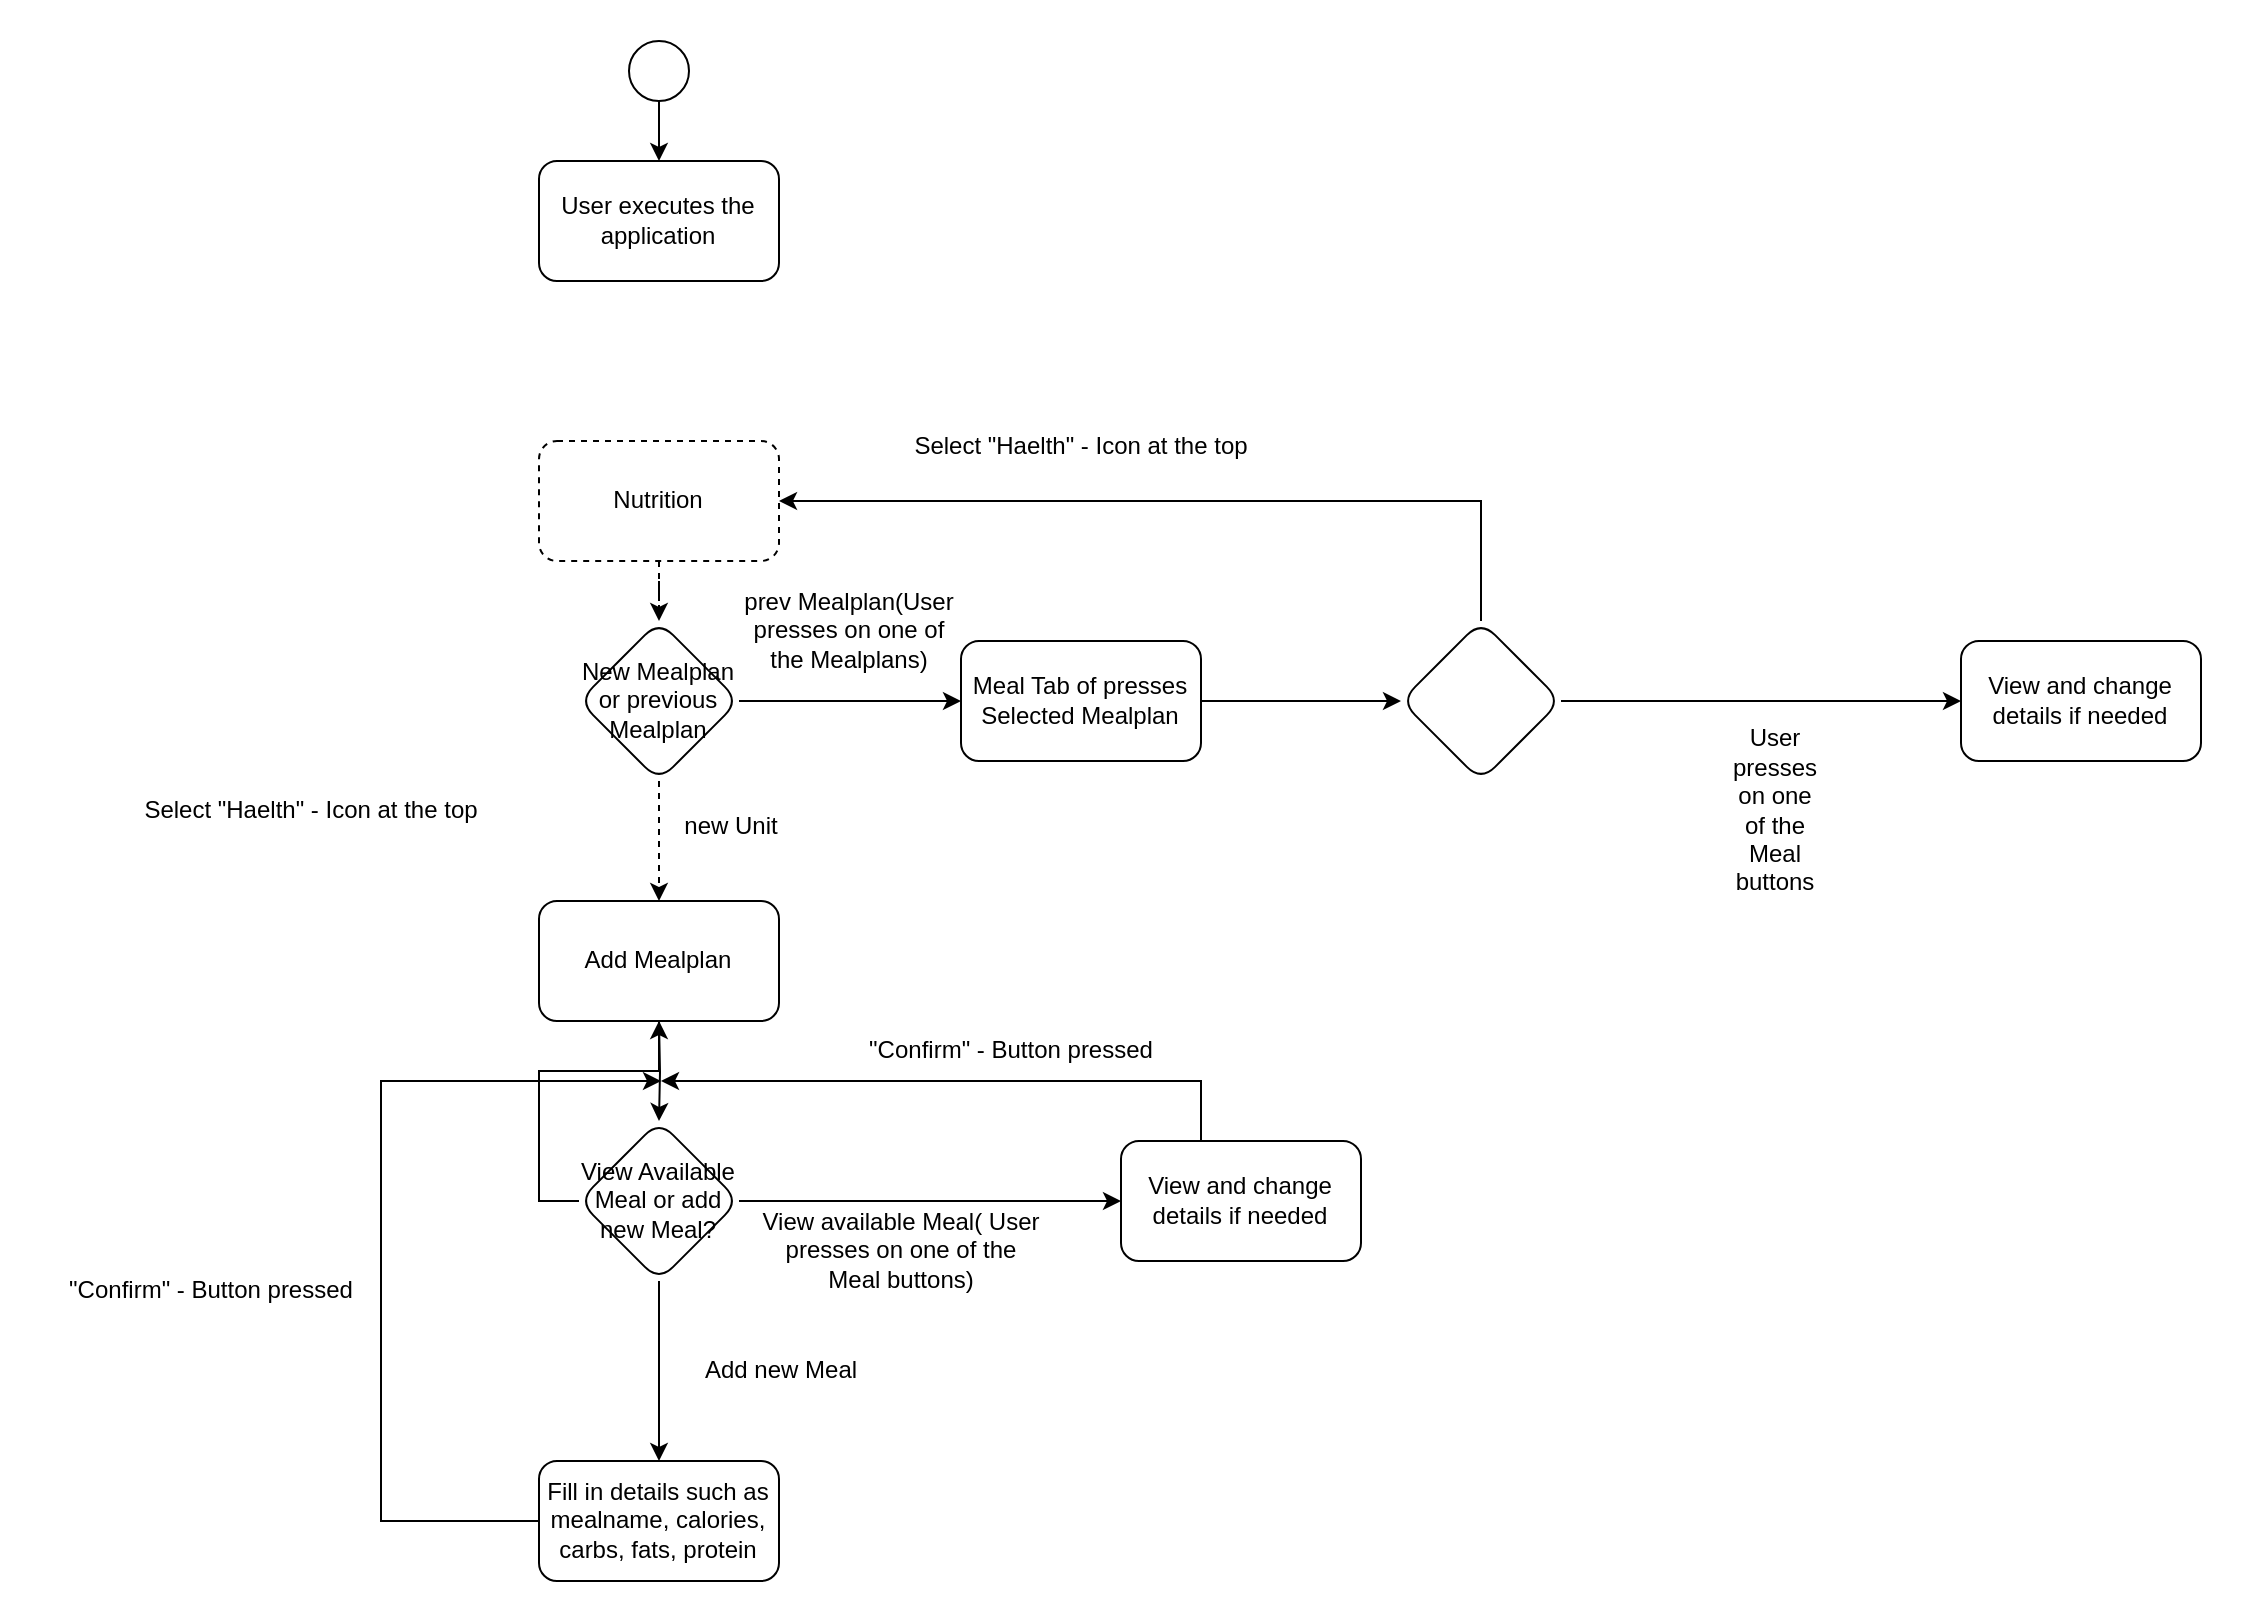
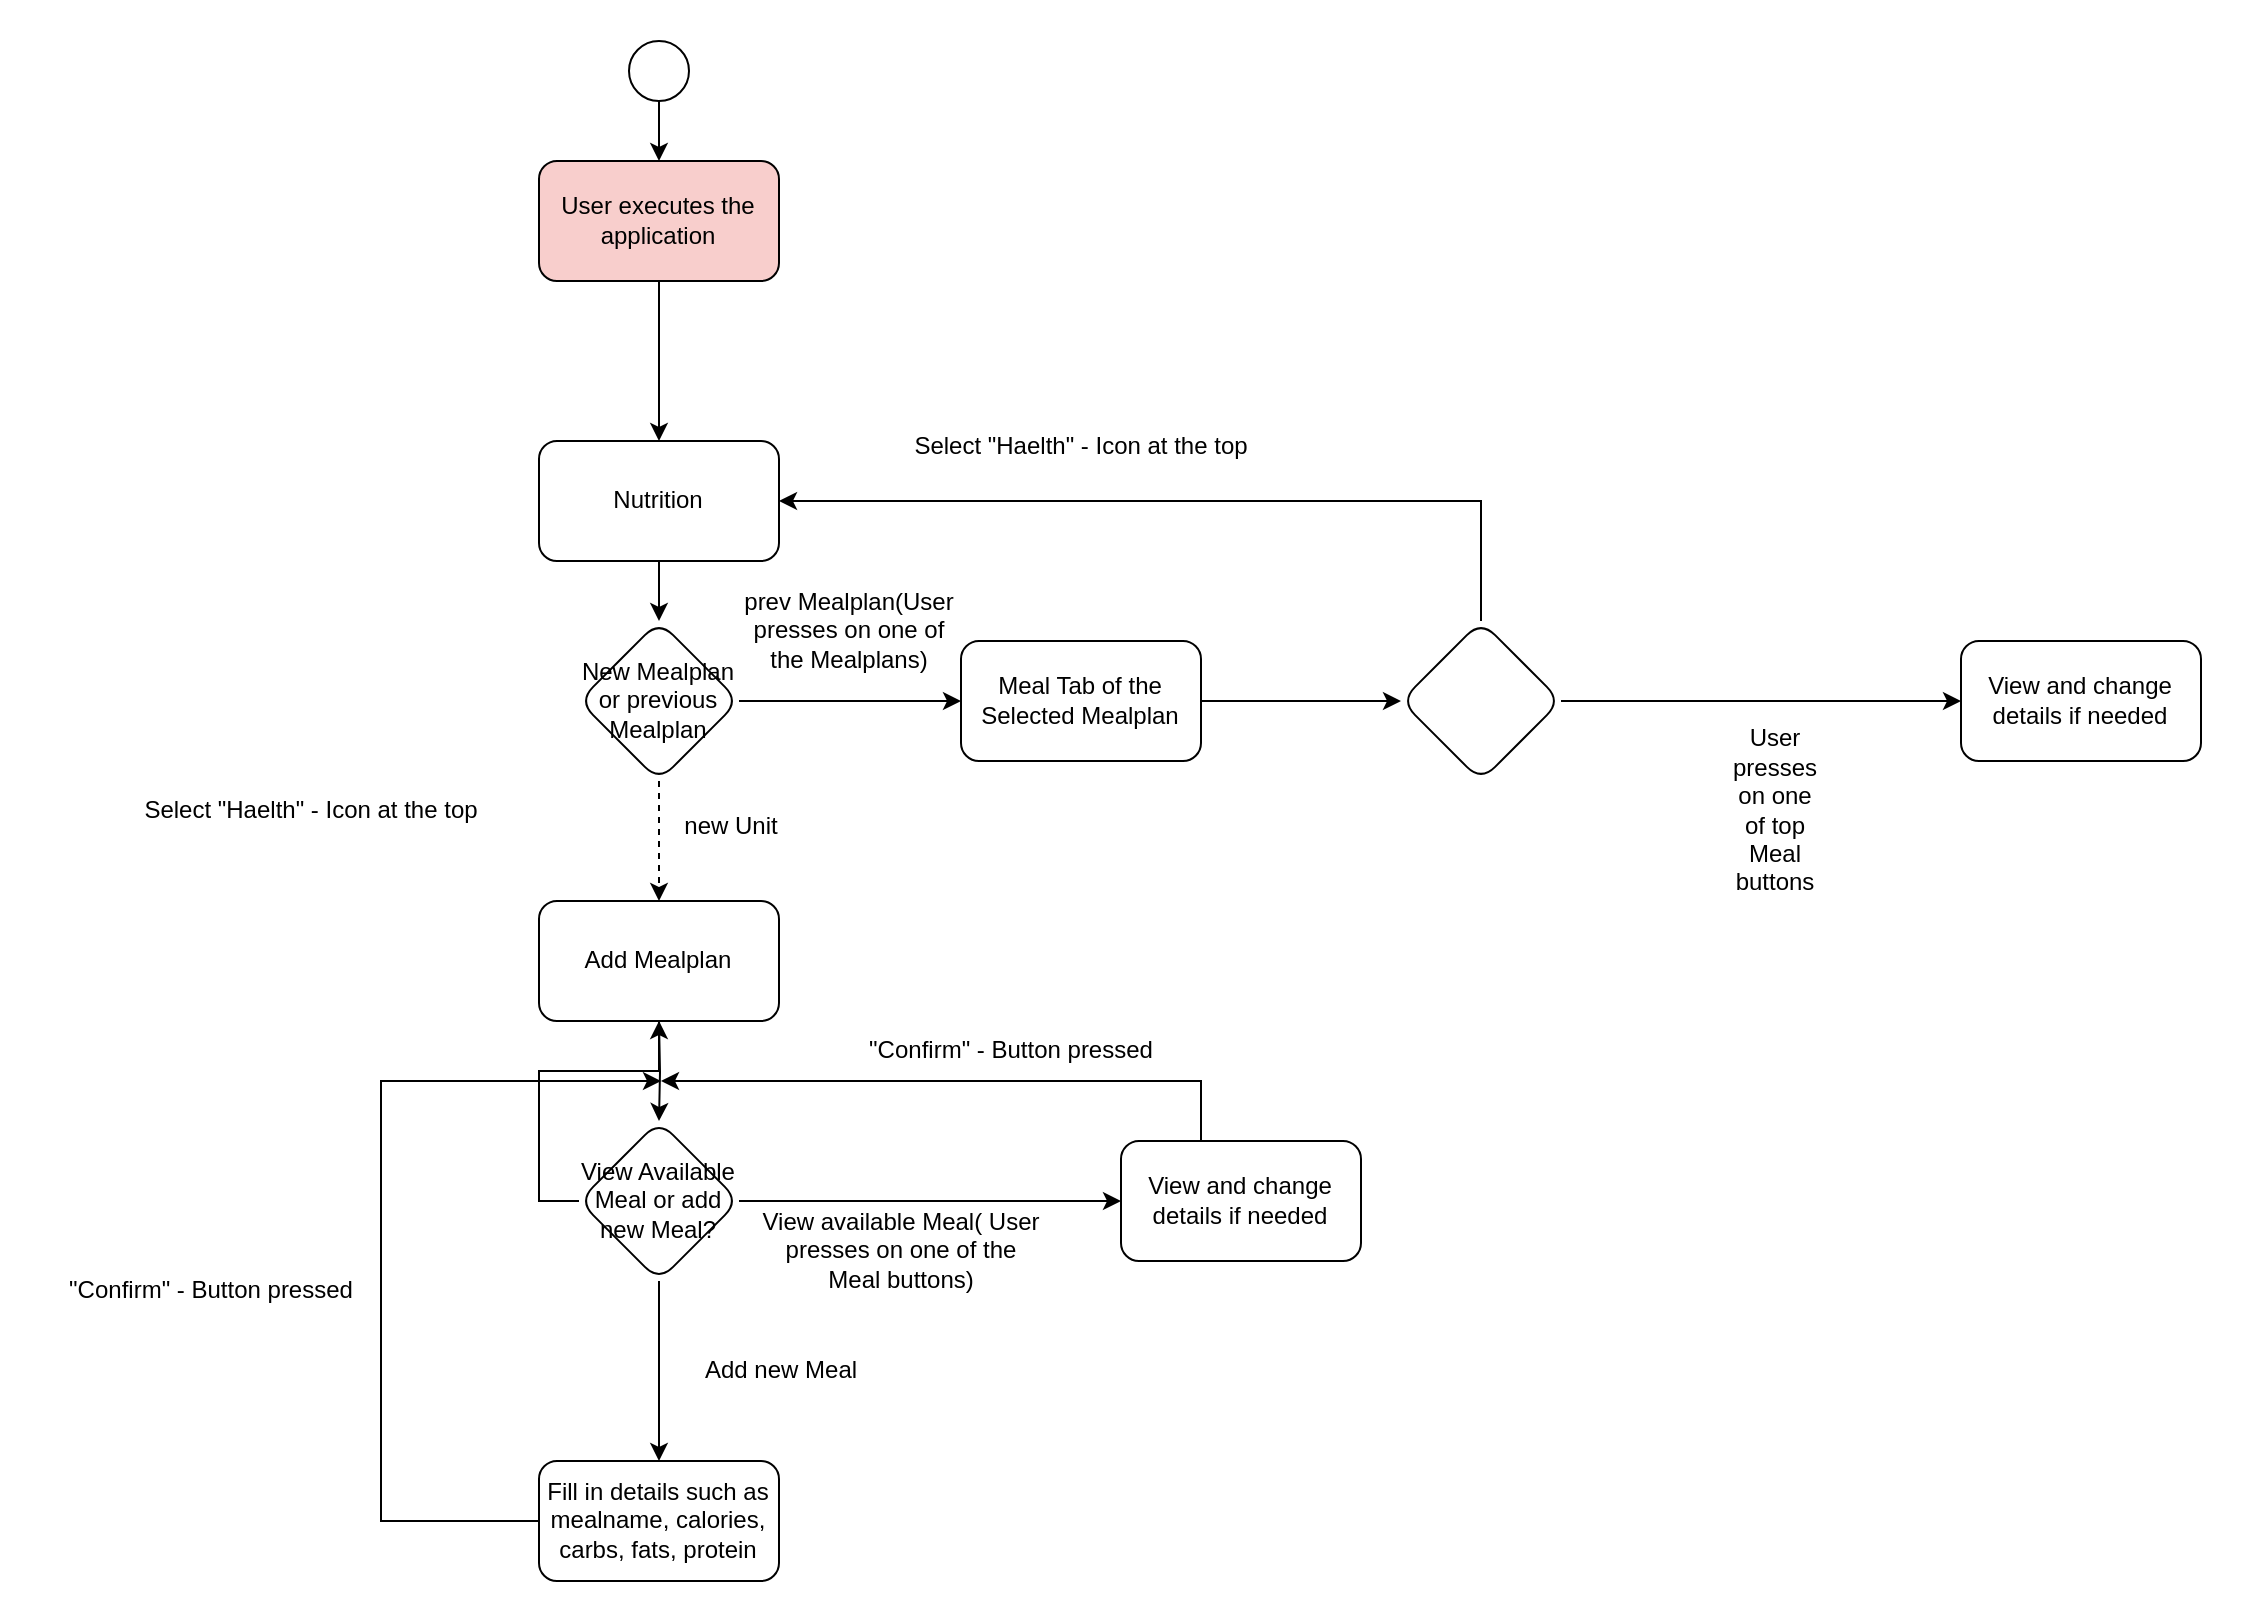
(659, 221) -> (659, 221)
none -> (659, 354)
(659, 501) -> (659, 501)
(659, 571) -> (659, 571)
(1081, 701) -> (1081, 701)
(1776, 811) -> (1776, 811)
